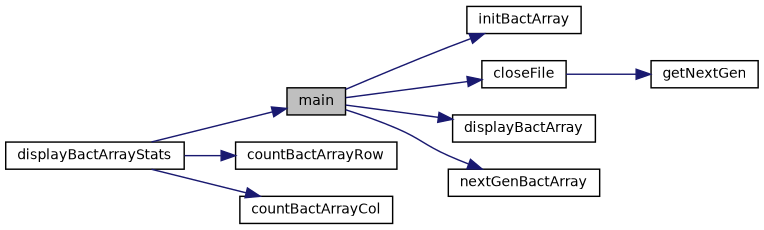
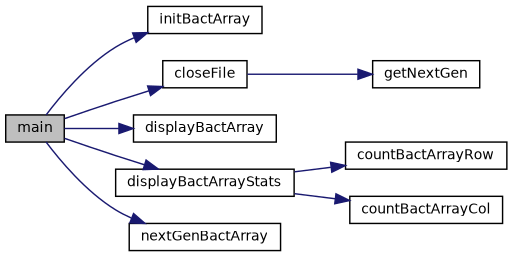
(212, 127) -> (104, 152)
